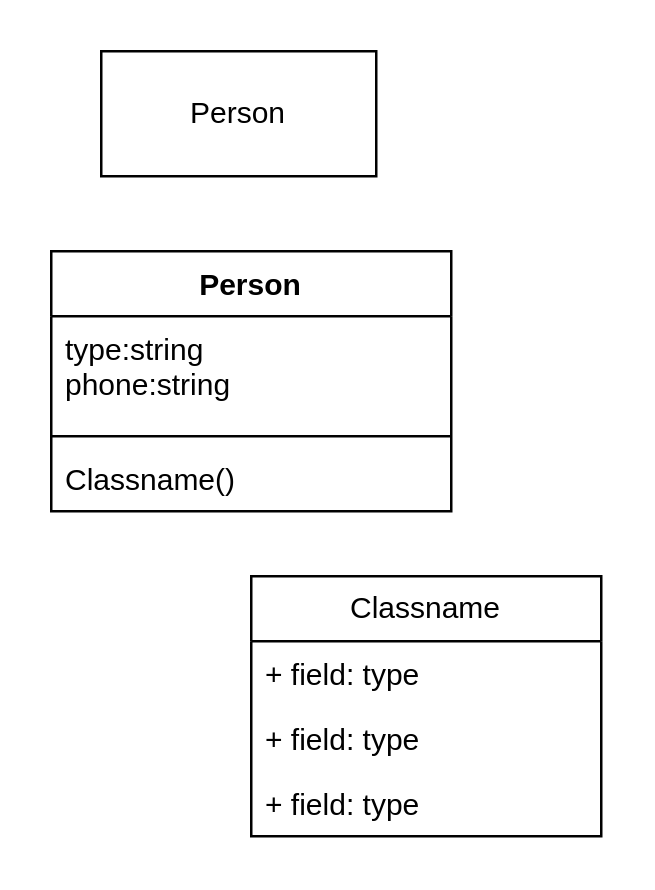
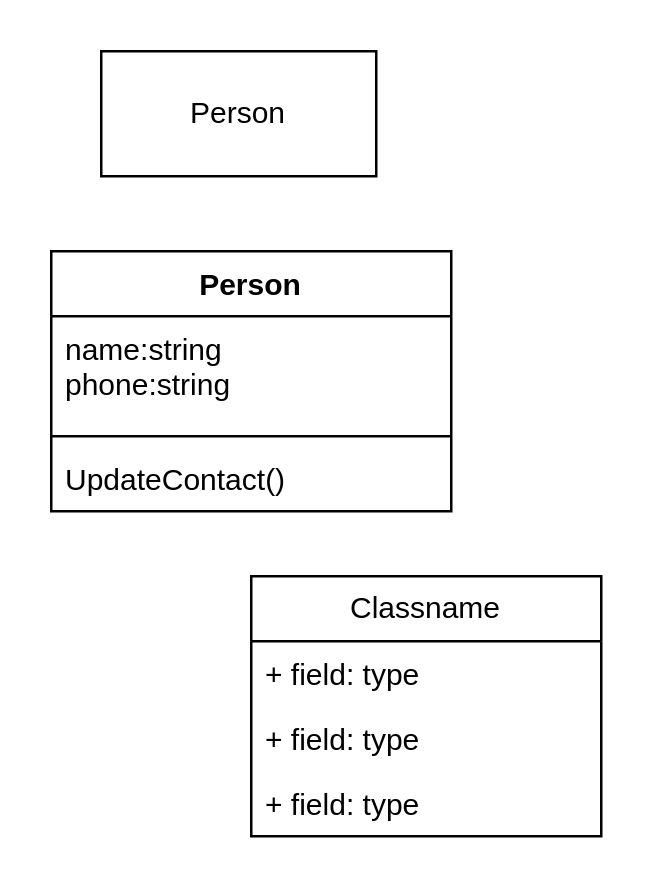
(159, 370) -> (159, 370)
(155, 482) -> (192, 482)
